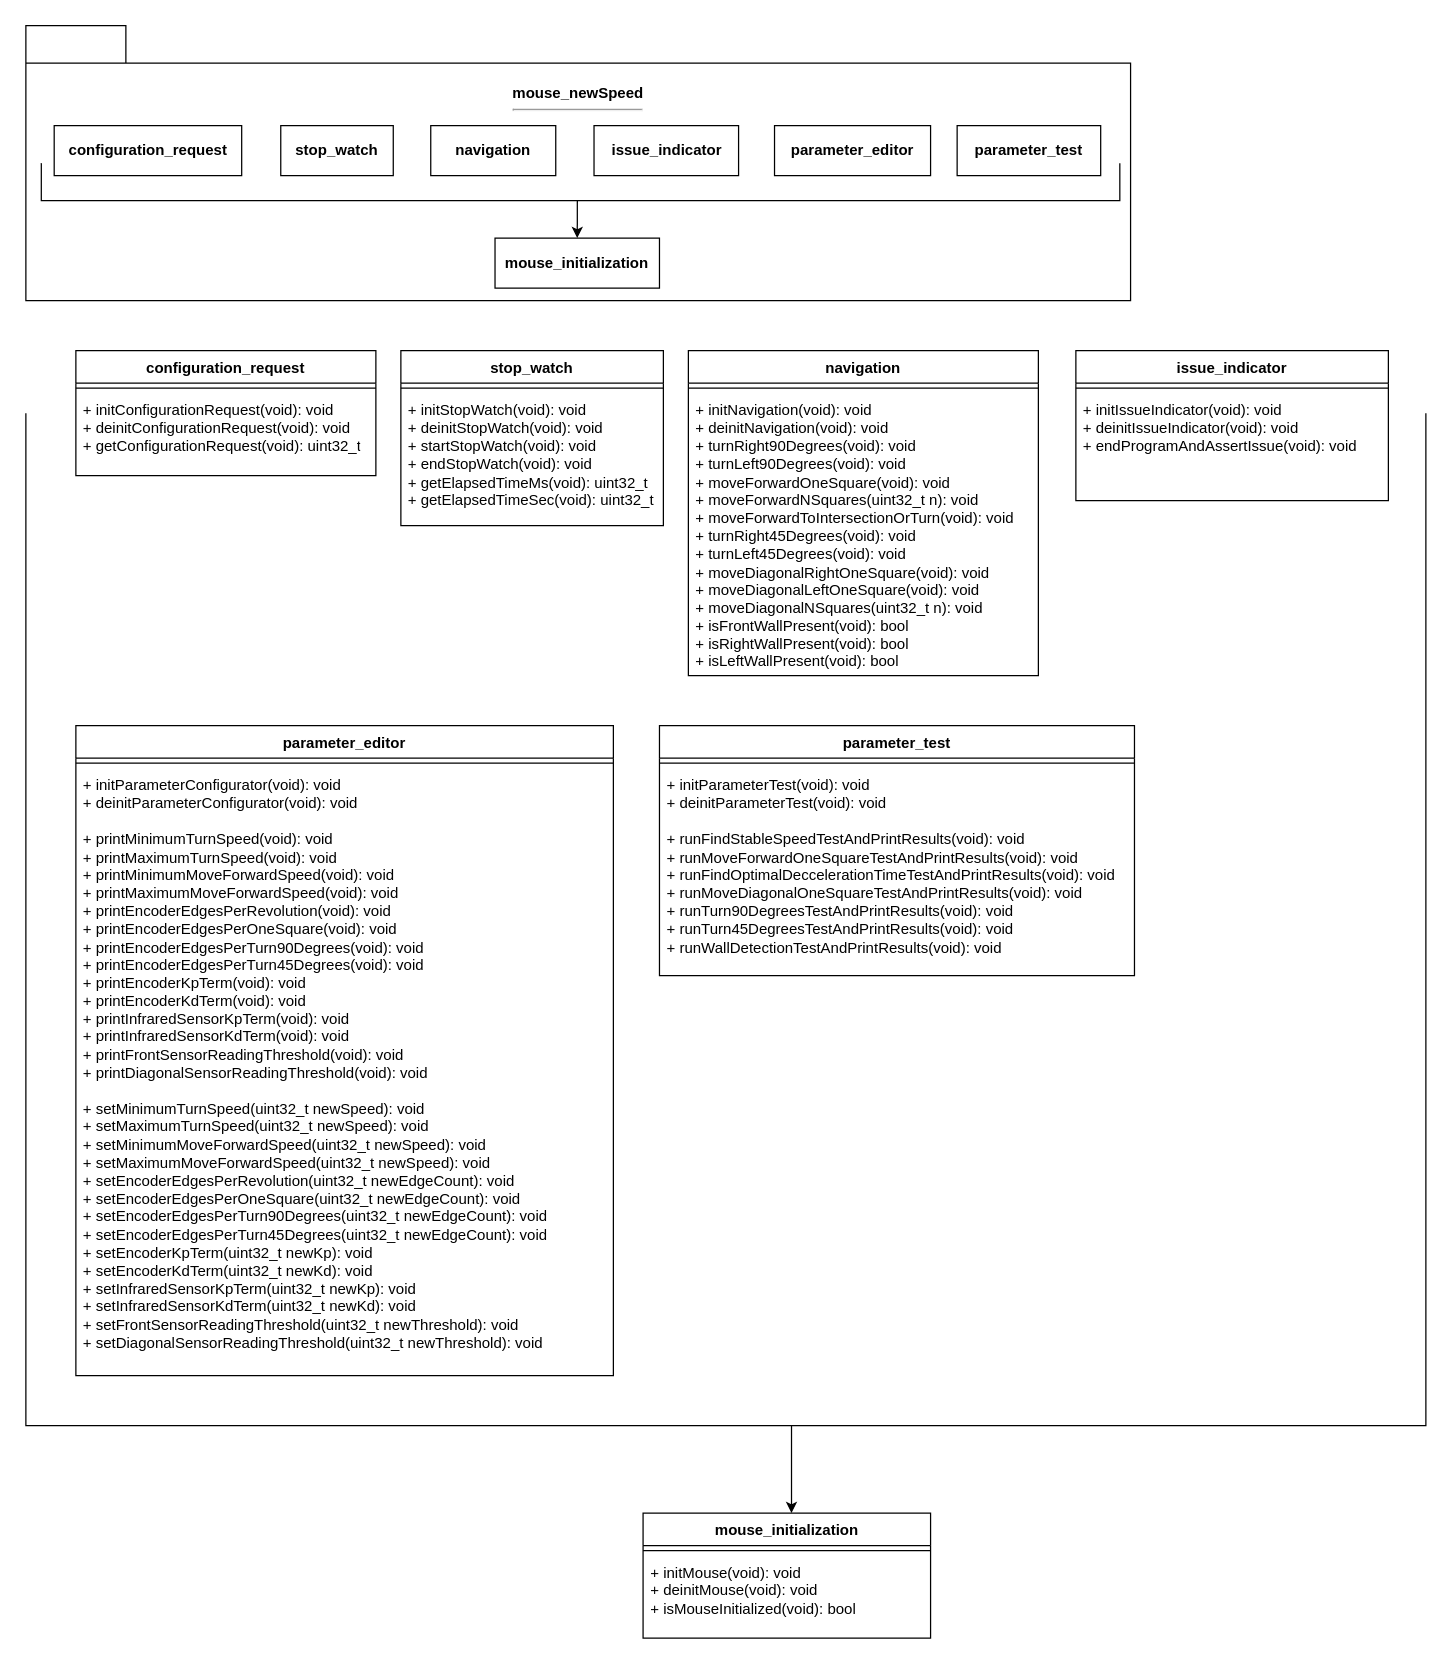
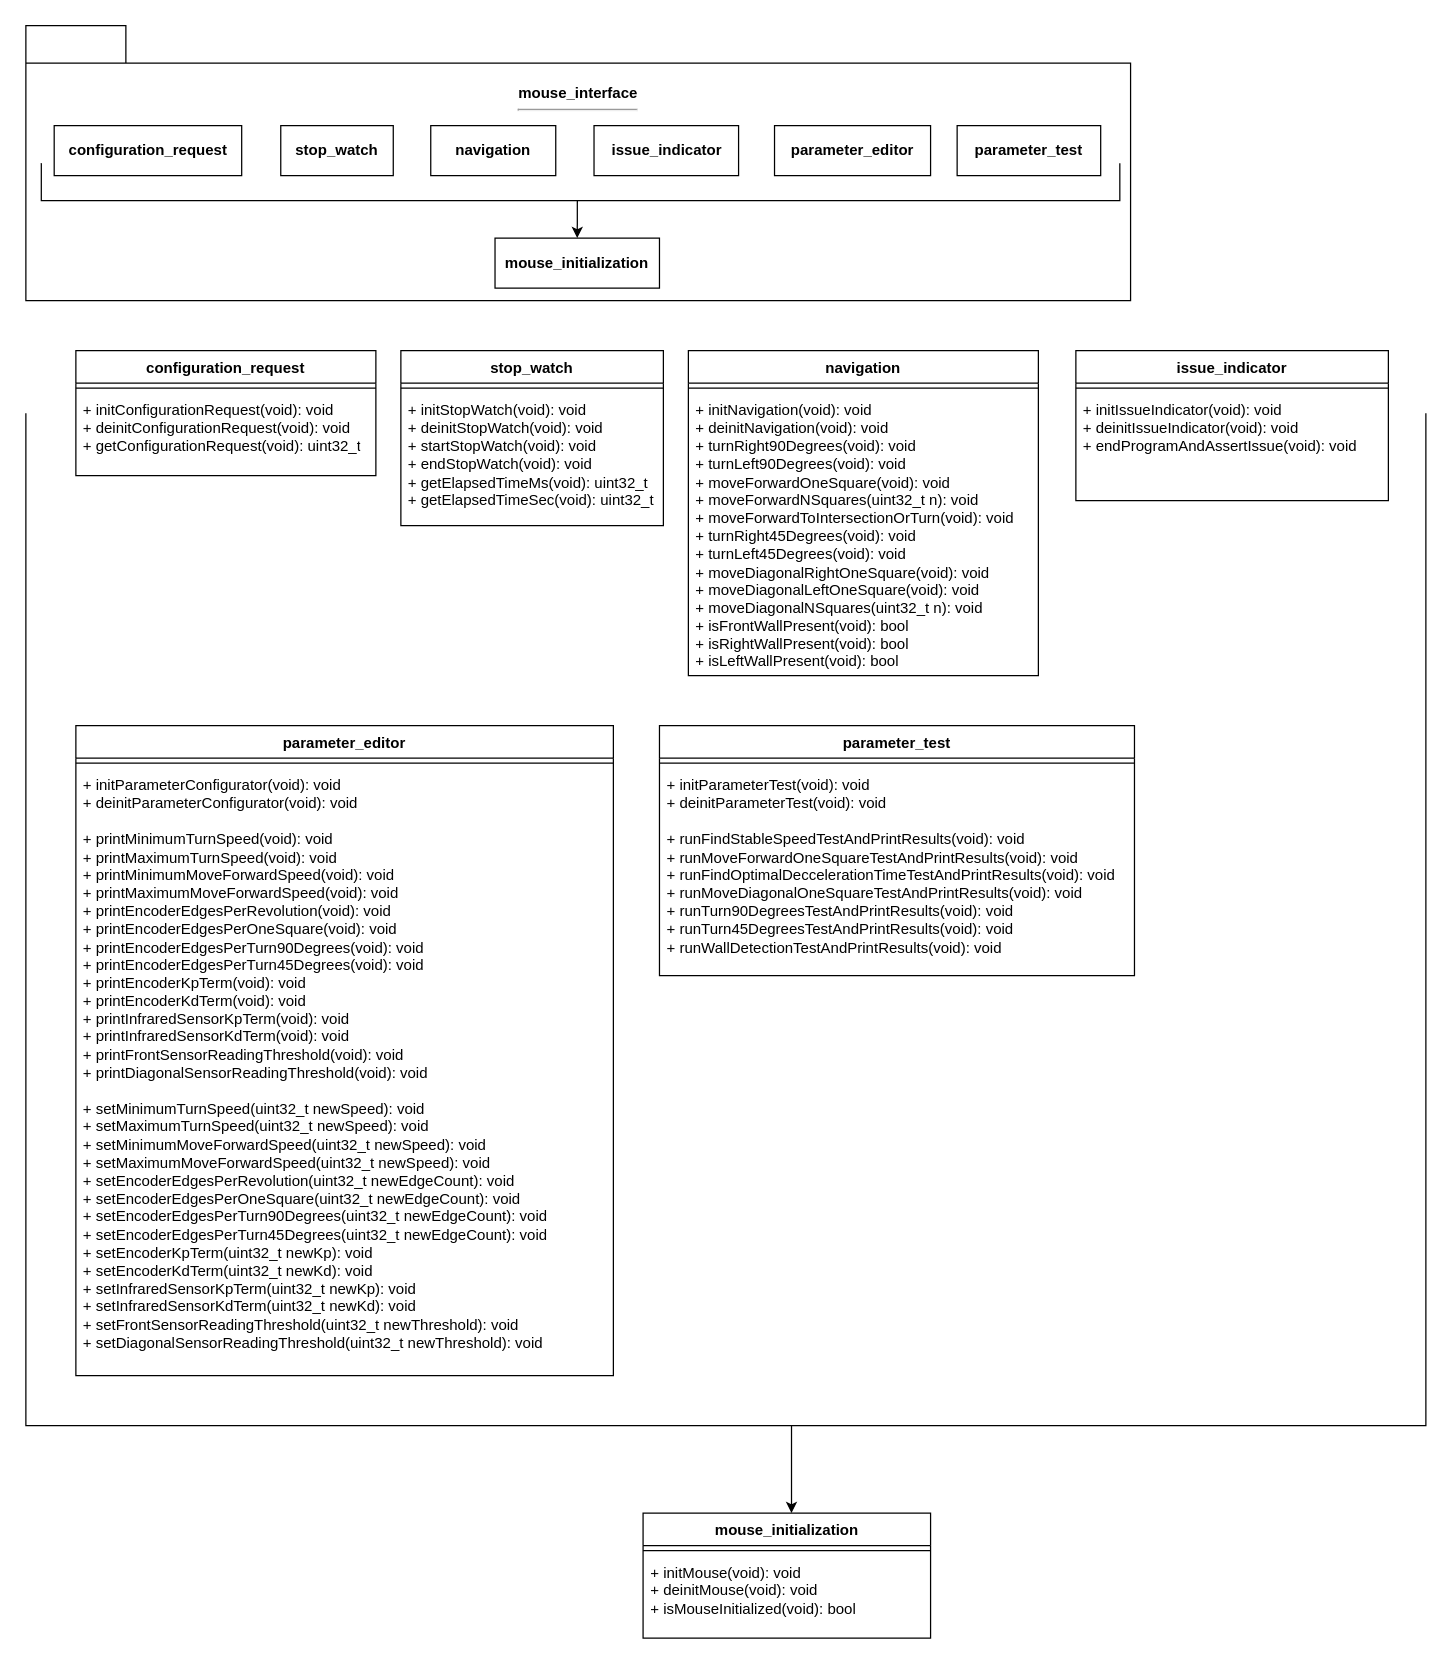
(578, 182) -> (578, 182)
